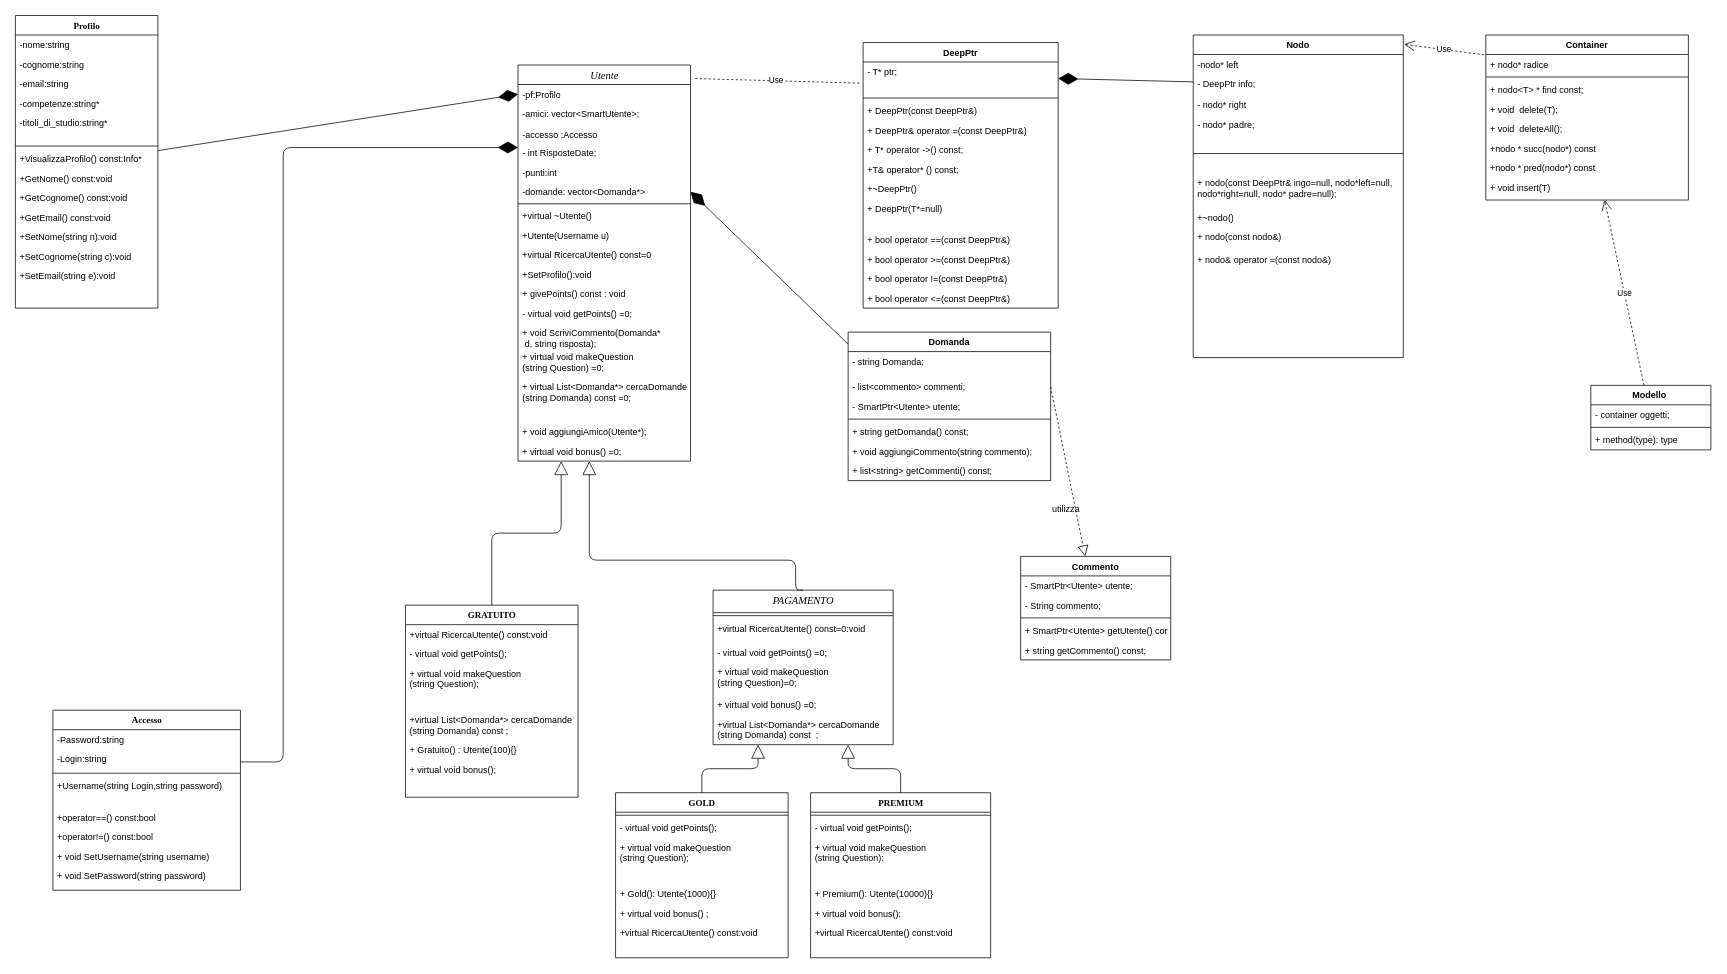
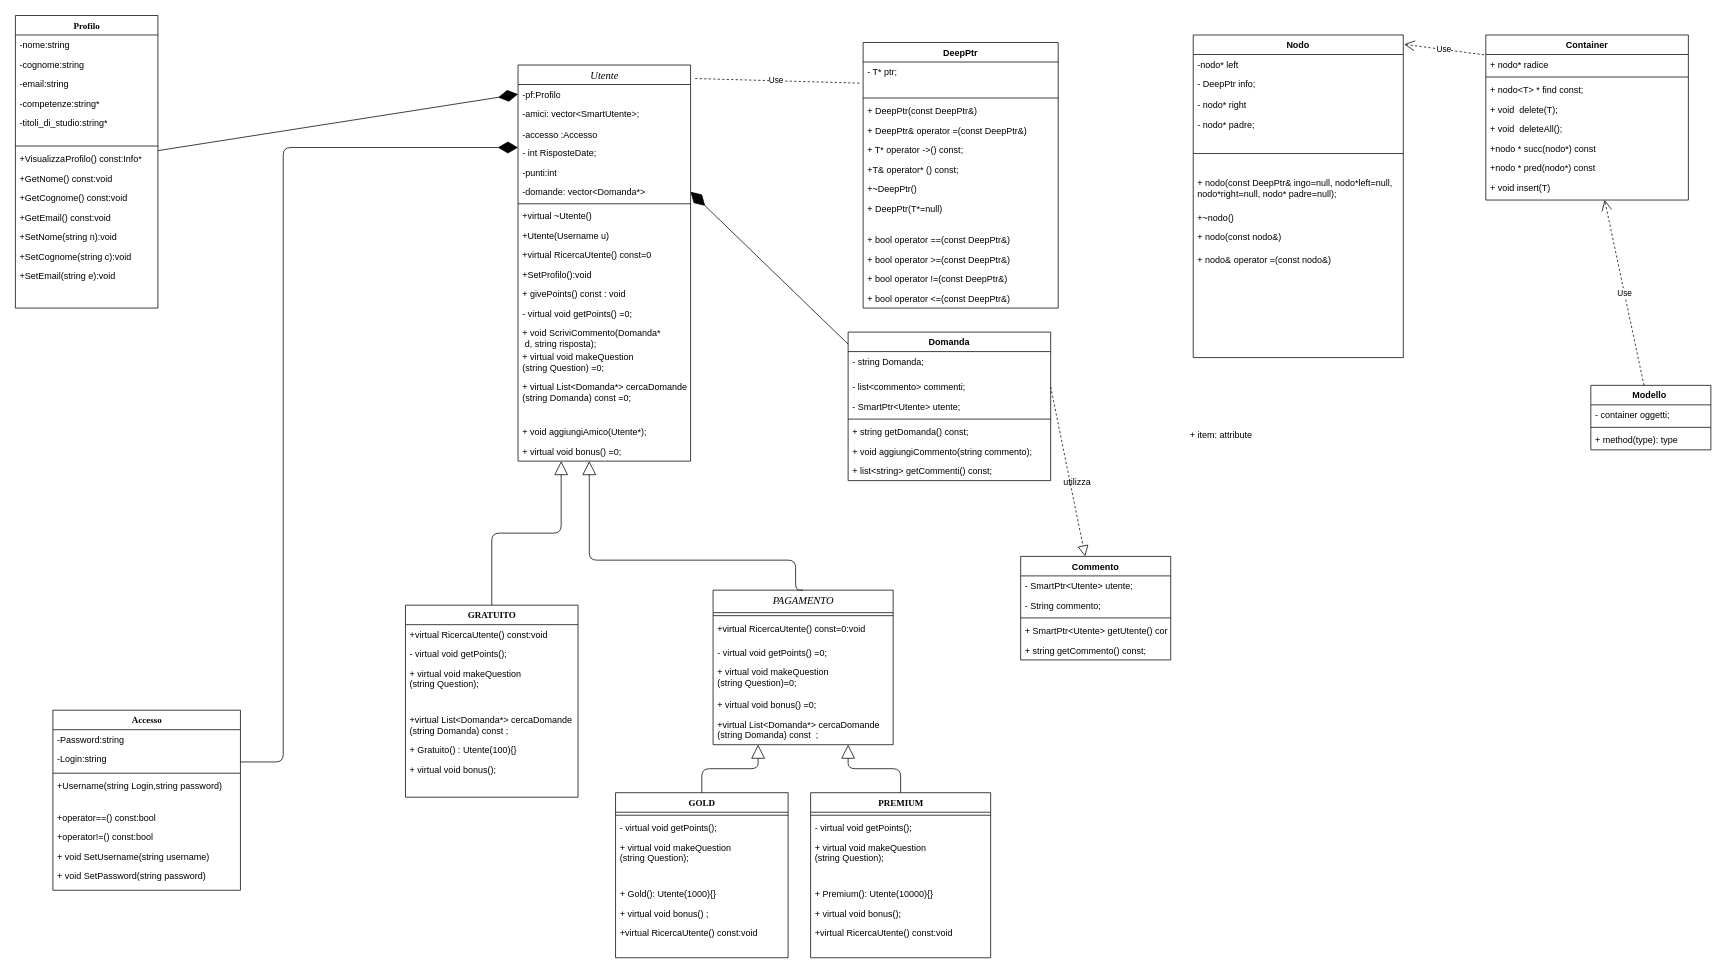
(1095, 79) -> none
none -> (1223, 435)
(1065, 509) -> (1077, 483)
